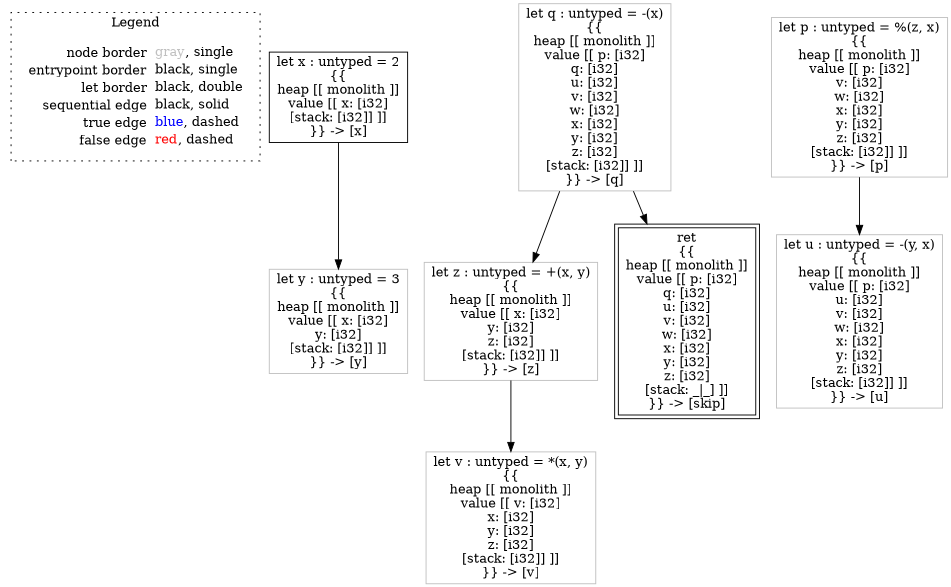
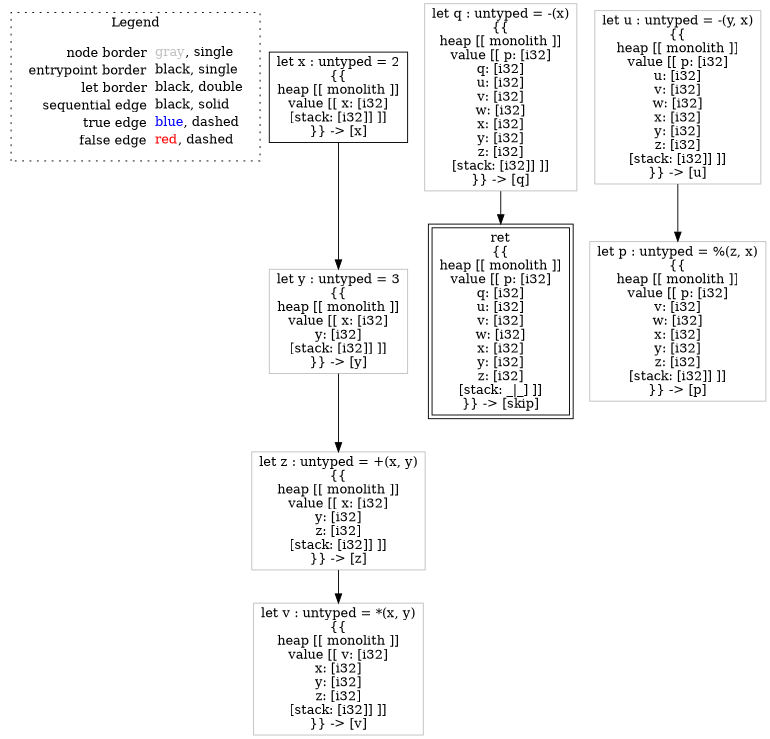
(860, 201) -> (678, 208)
(548, 222) -> (338, 408)
